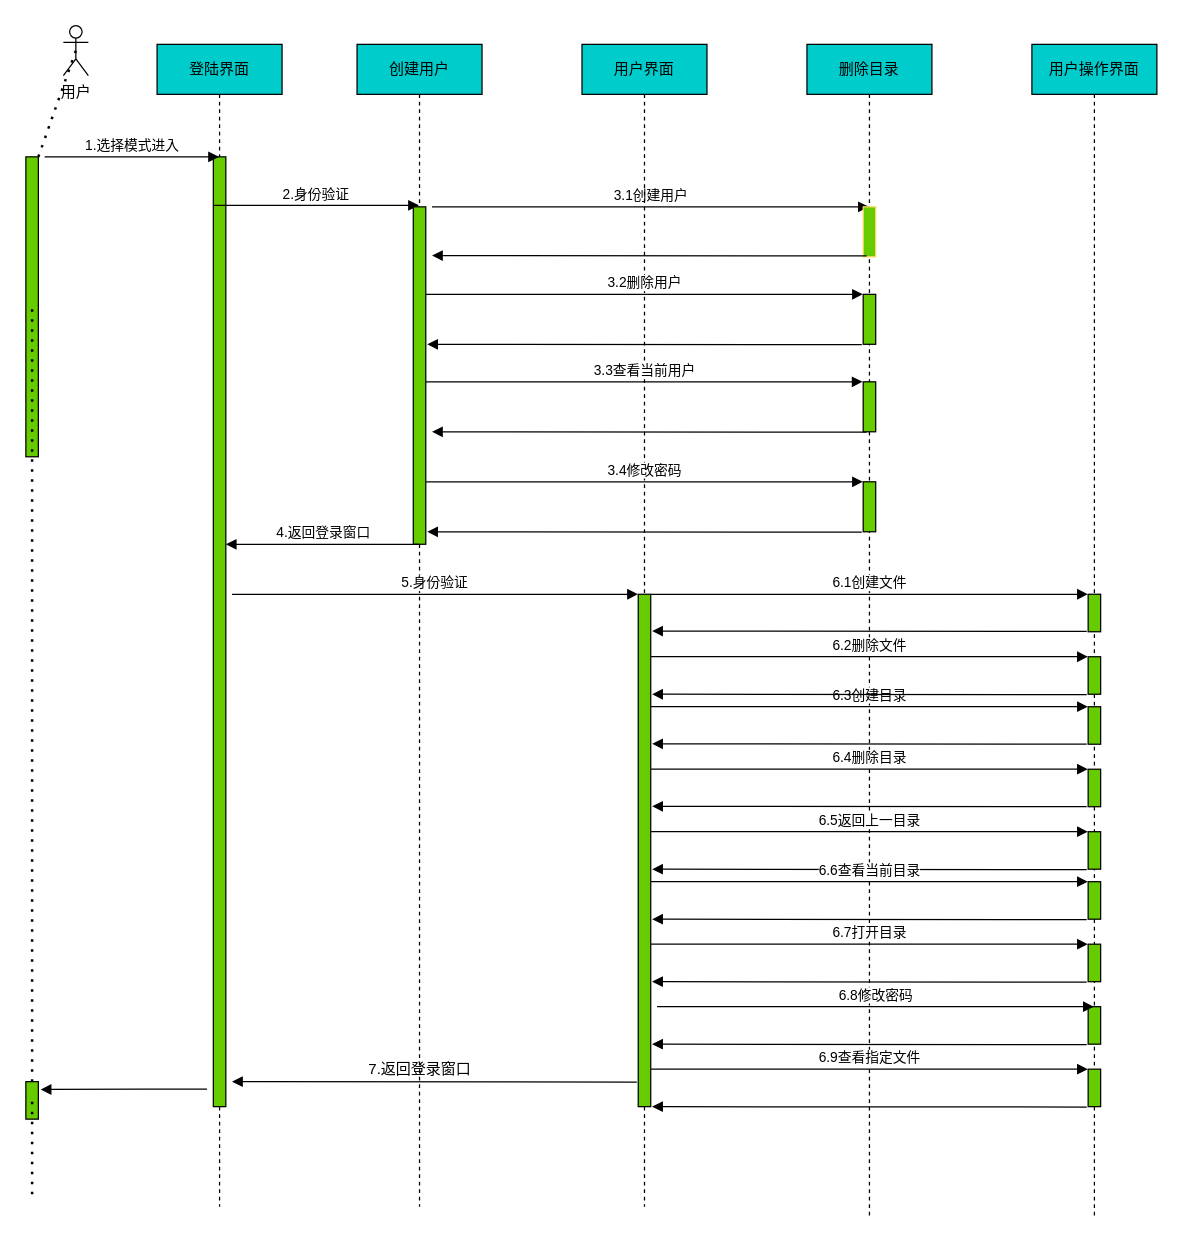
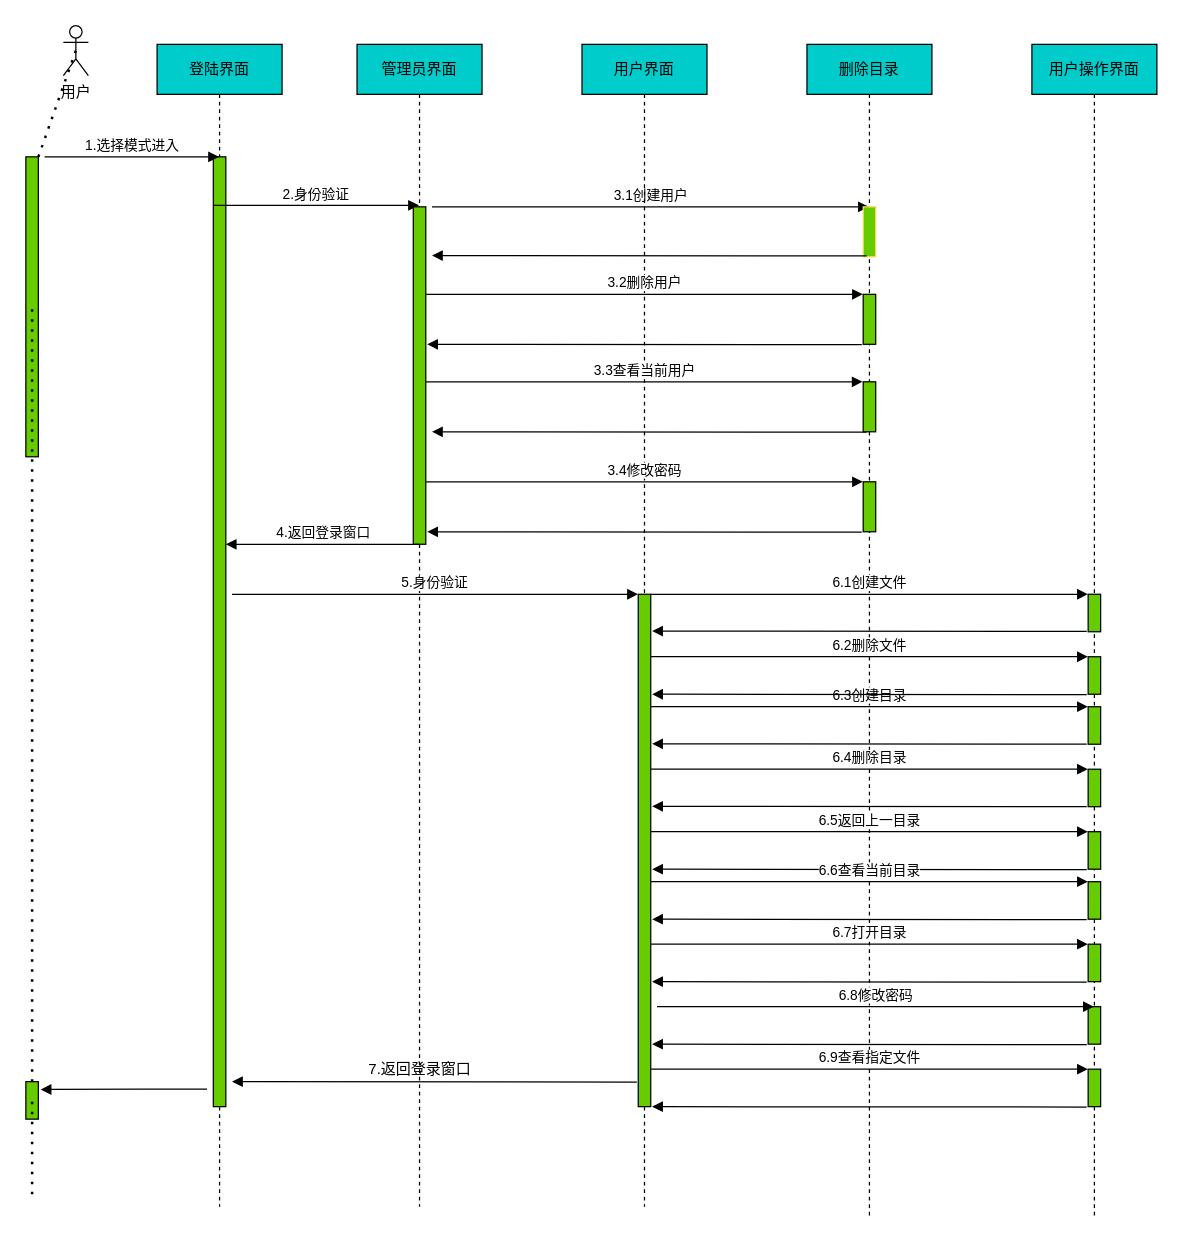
(419, 69) -> (419, 69)
